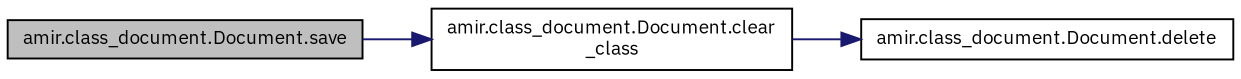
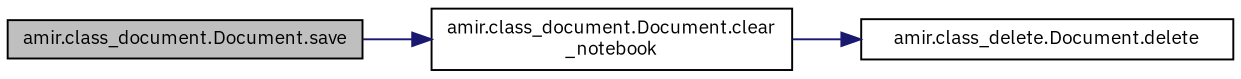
(612, 39) -> (612, 39)
(1047, 39) -> (1047, 39)
